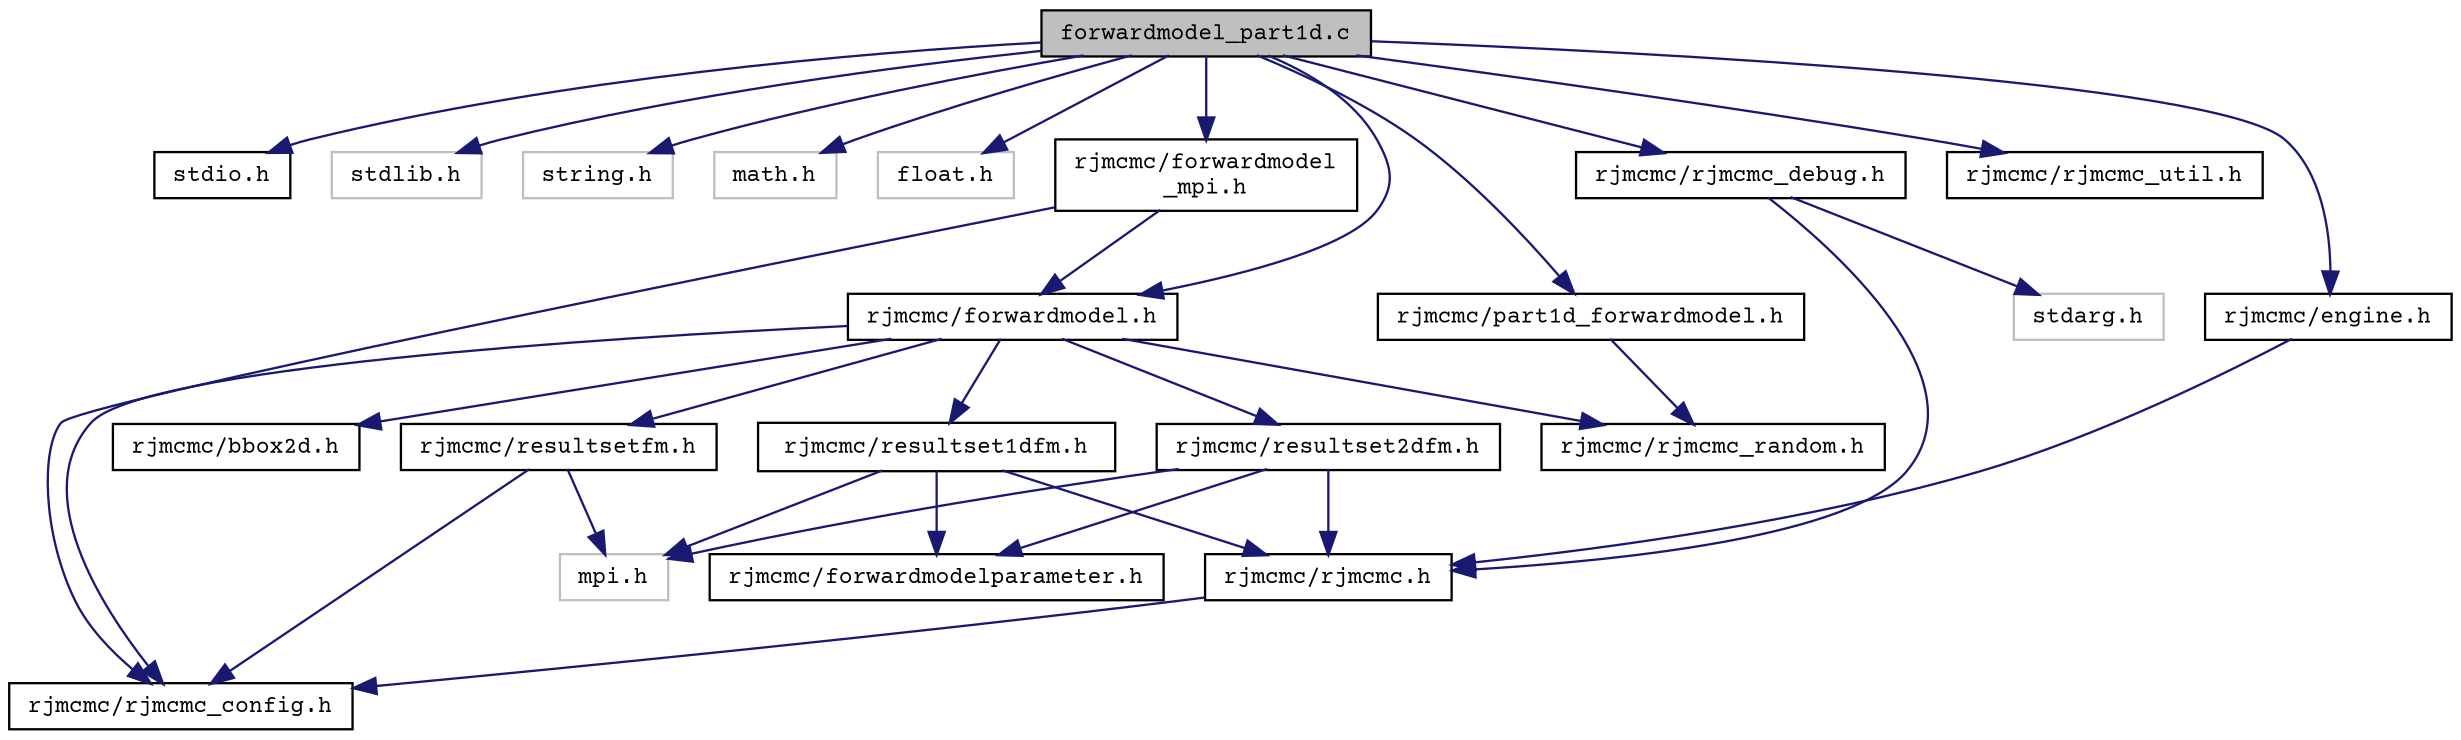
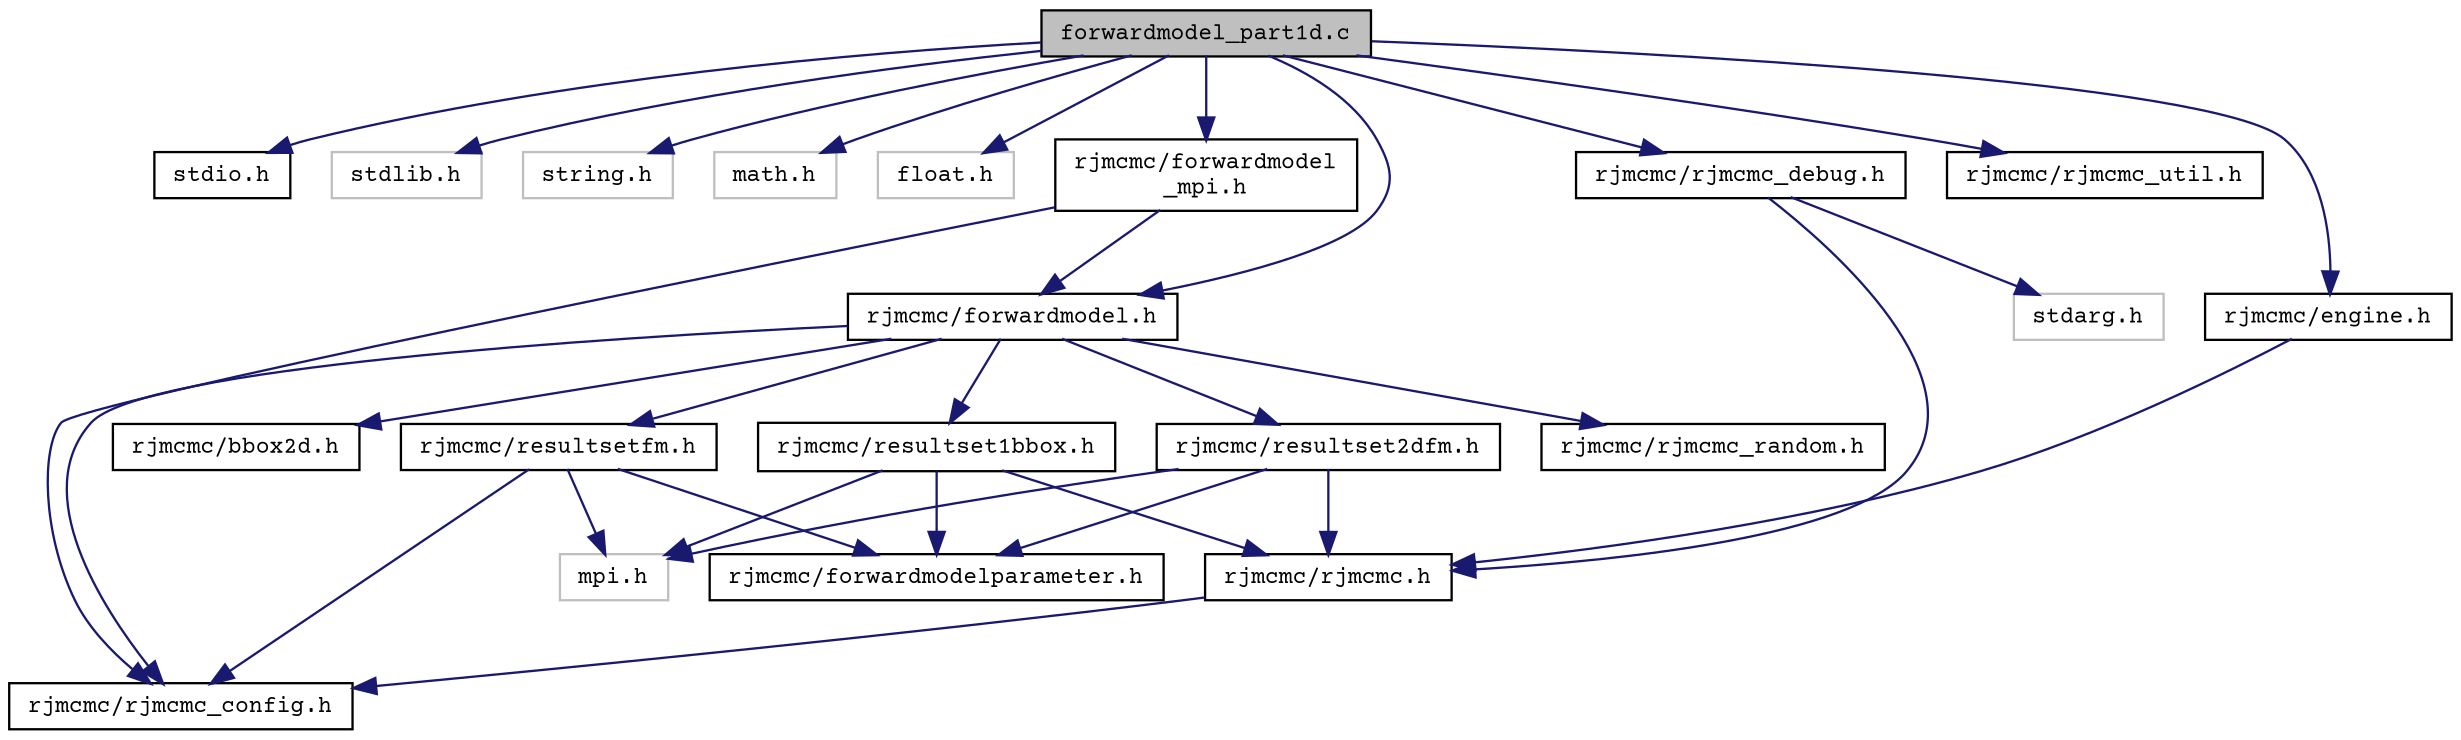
(1591, 317) -> none
(937, 447) -> (937, 447)
none -> (737, 508)
